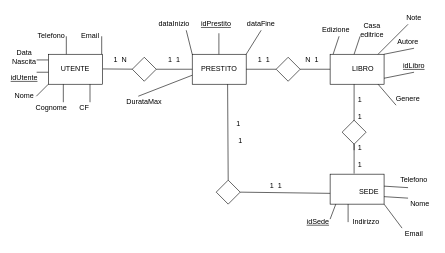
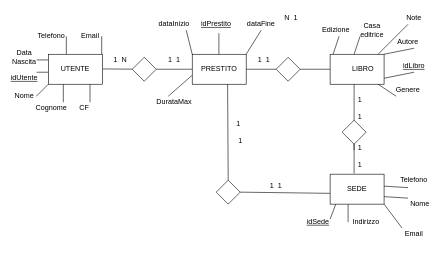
(312, 60) -> (291, 18)
(408, 99) -> (408, 90)
(144, 102) -> (174, 102)
(369, 192) -> (357, 189)
